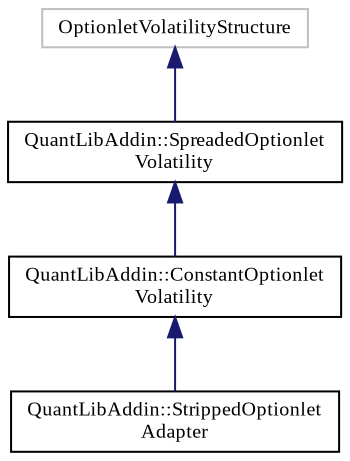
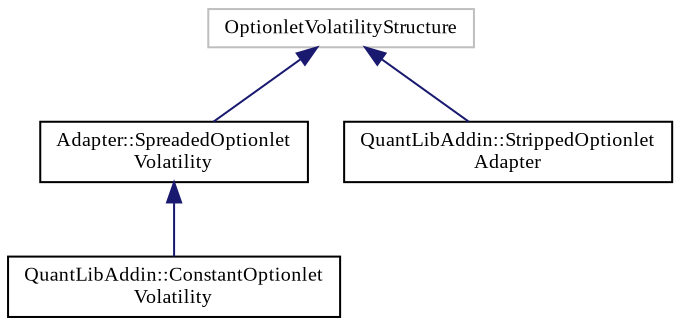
(175, 152) -> (174, 152)
(175, 365) -> (425, 91)
